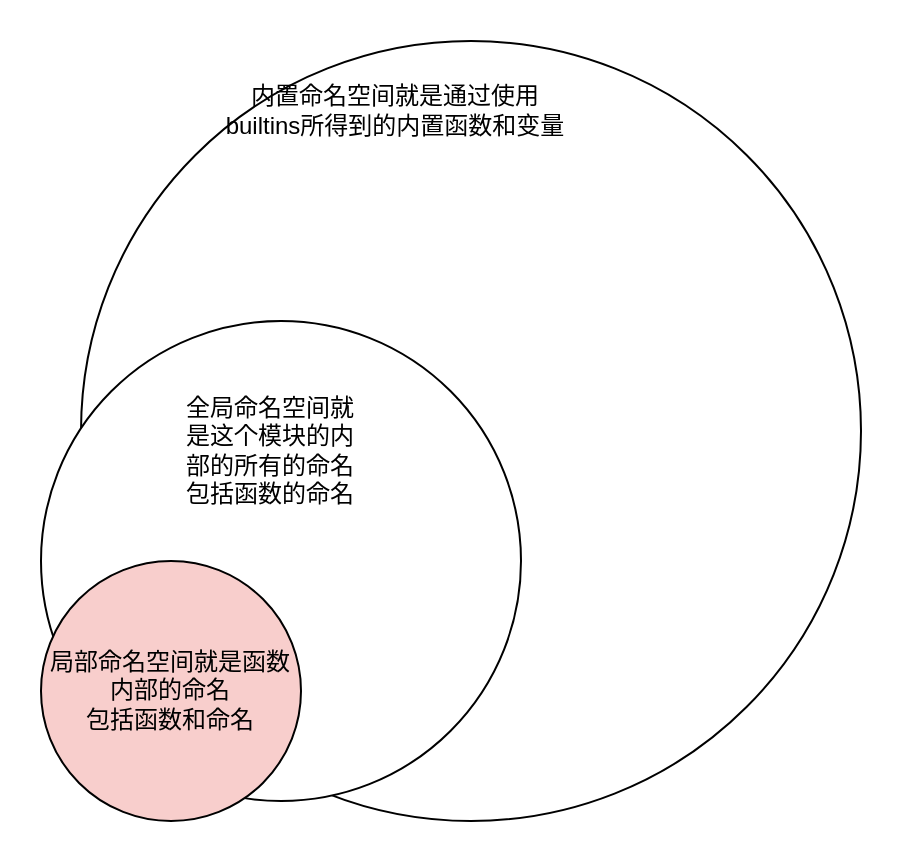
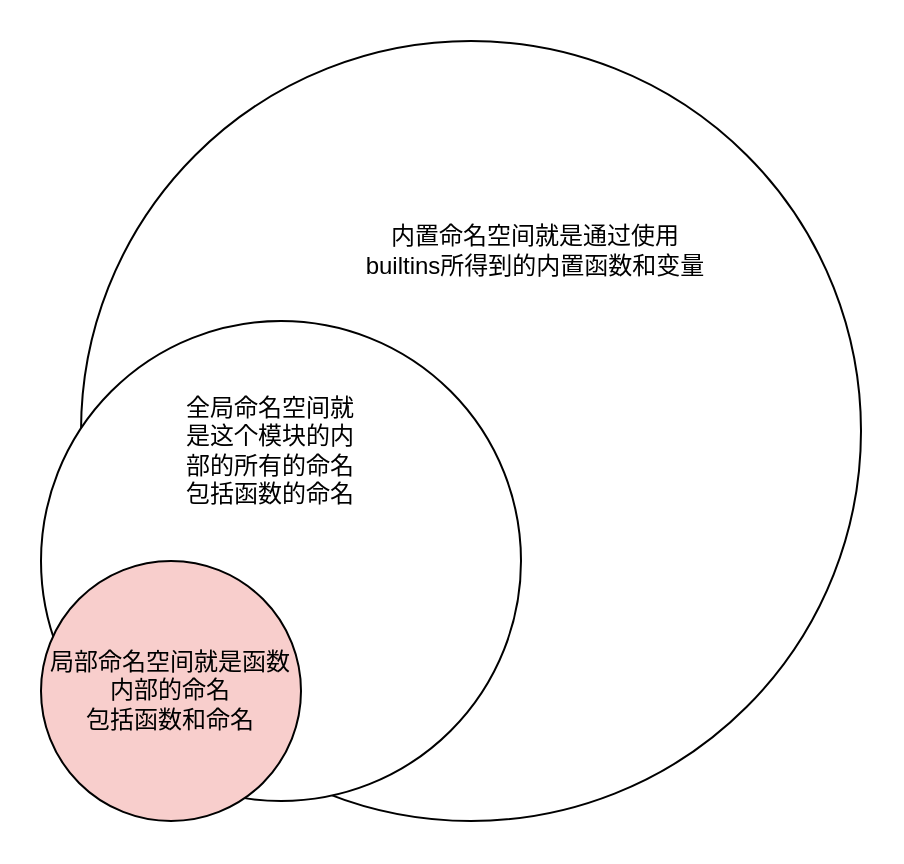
(396, 111) -> (536, 251)
